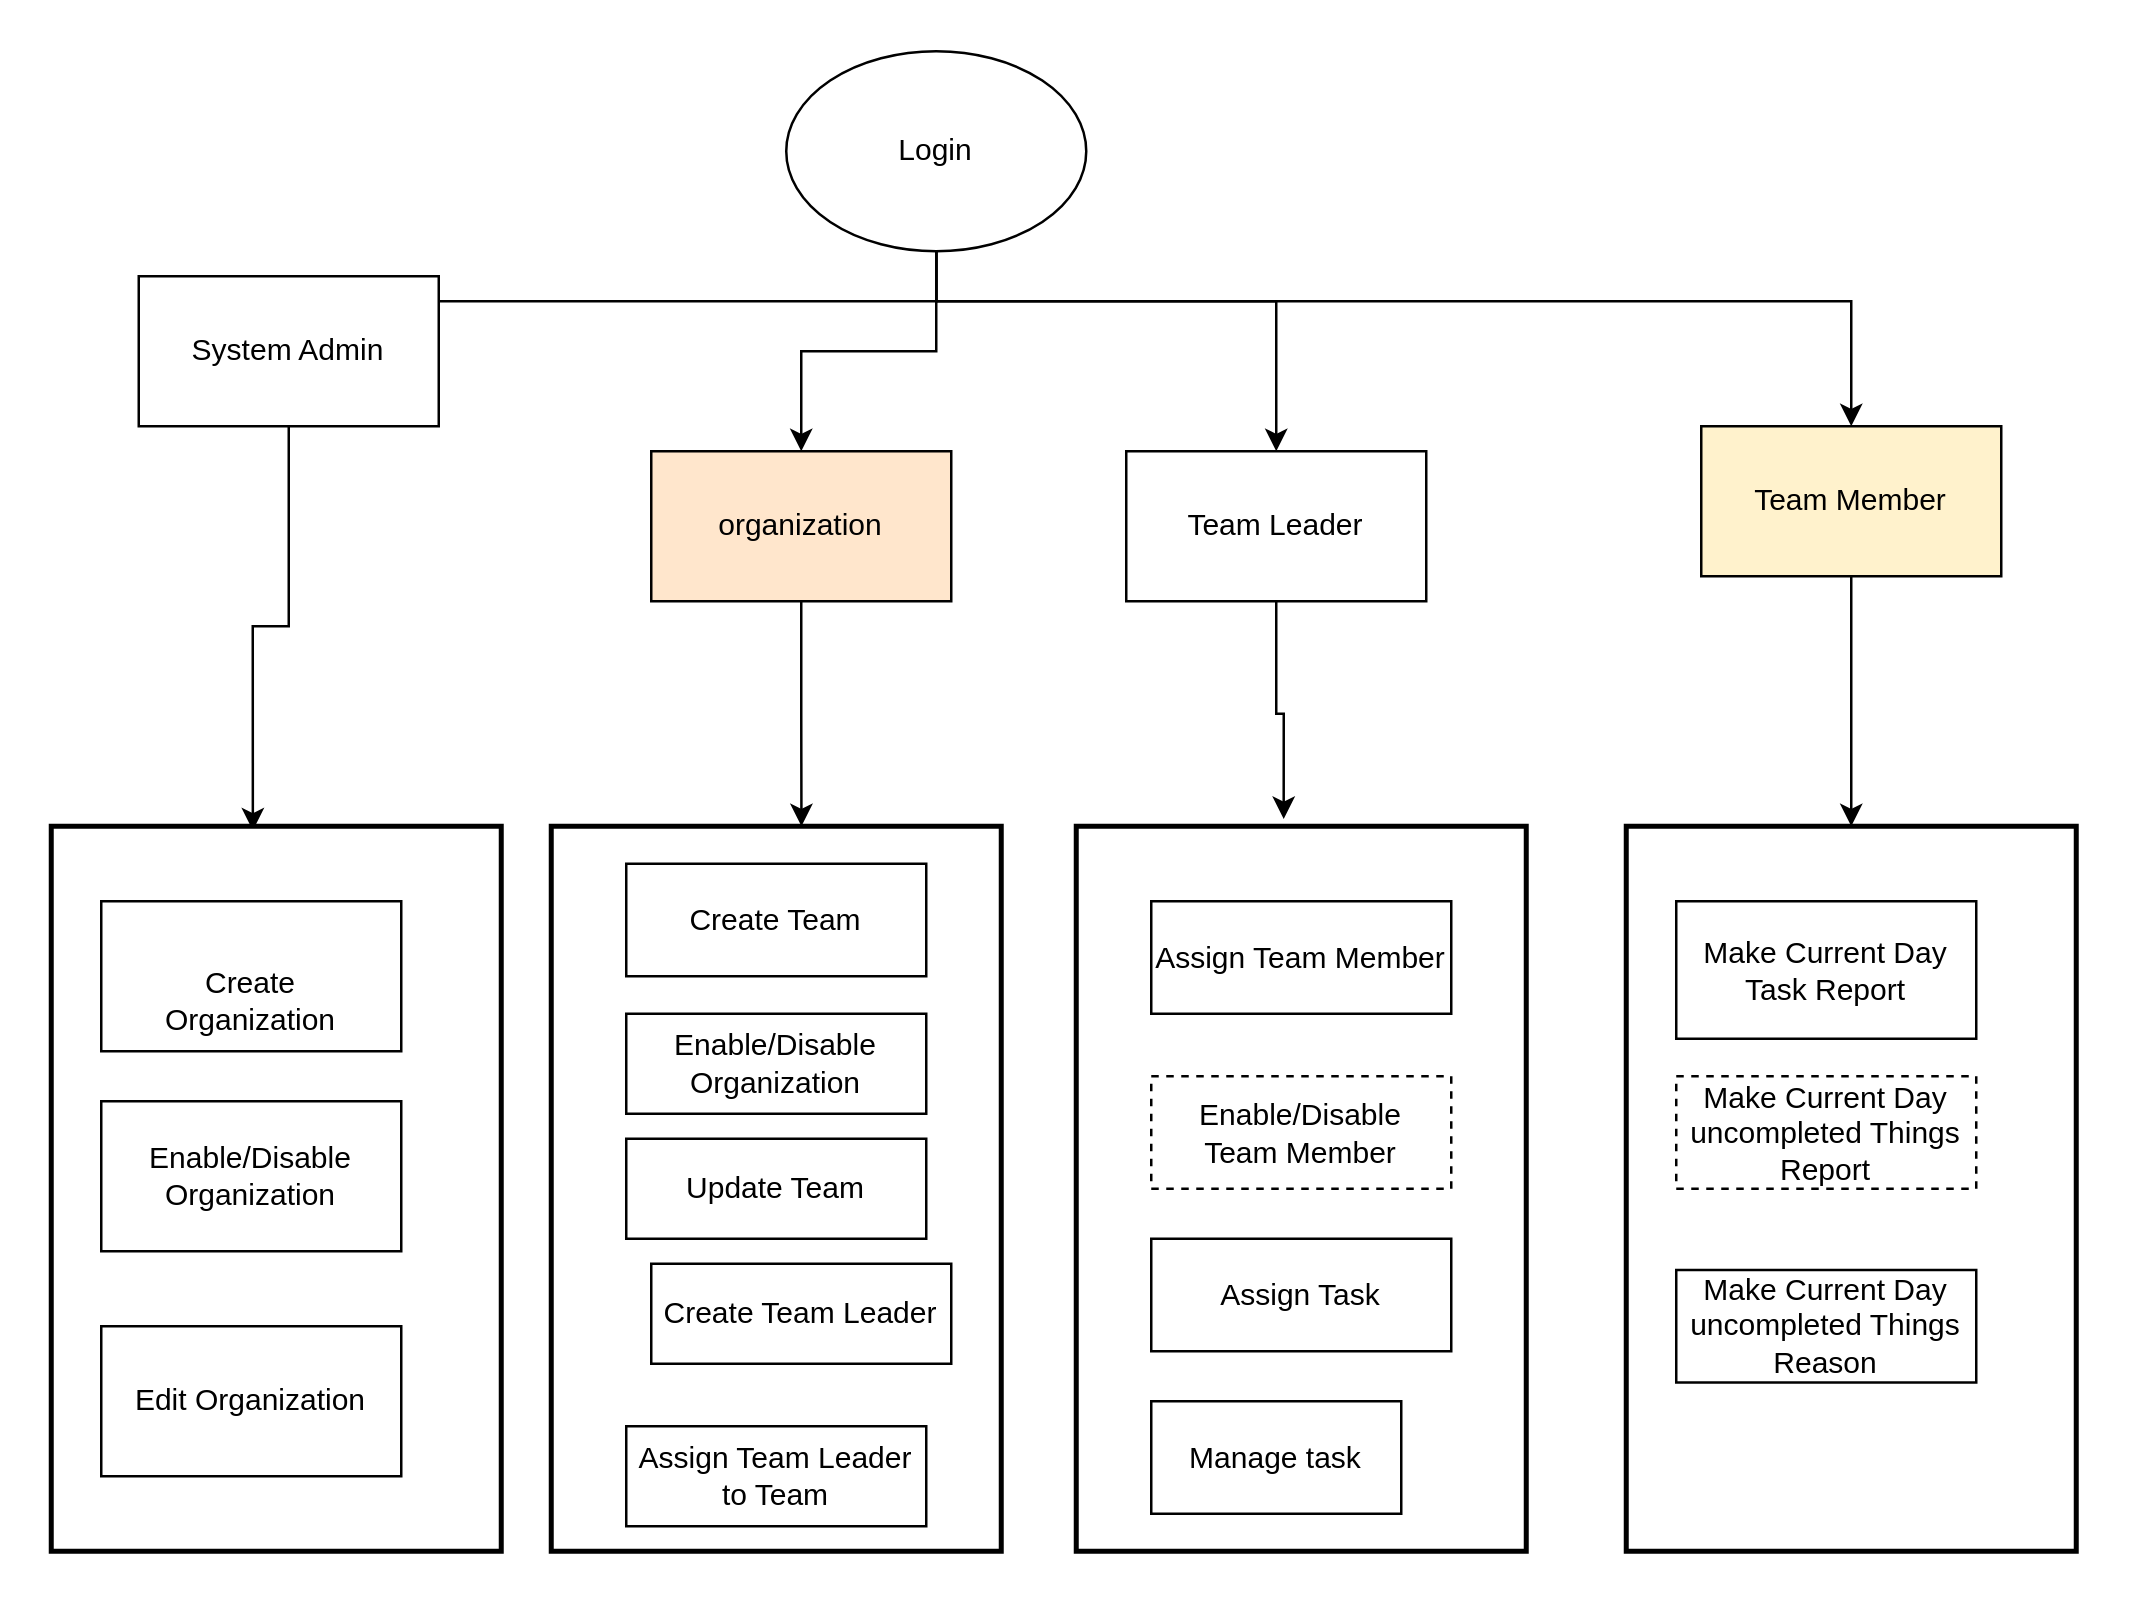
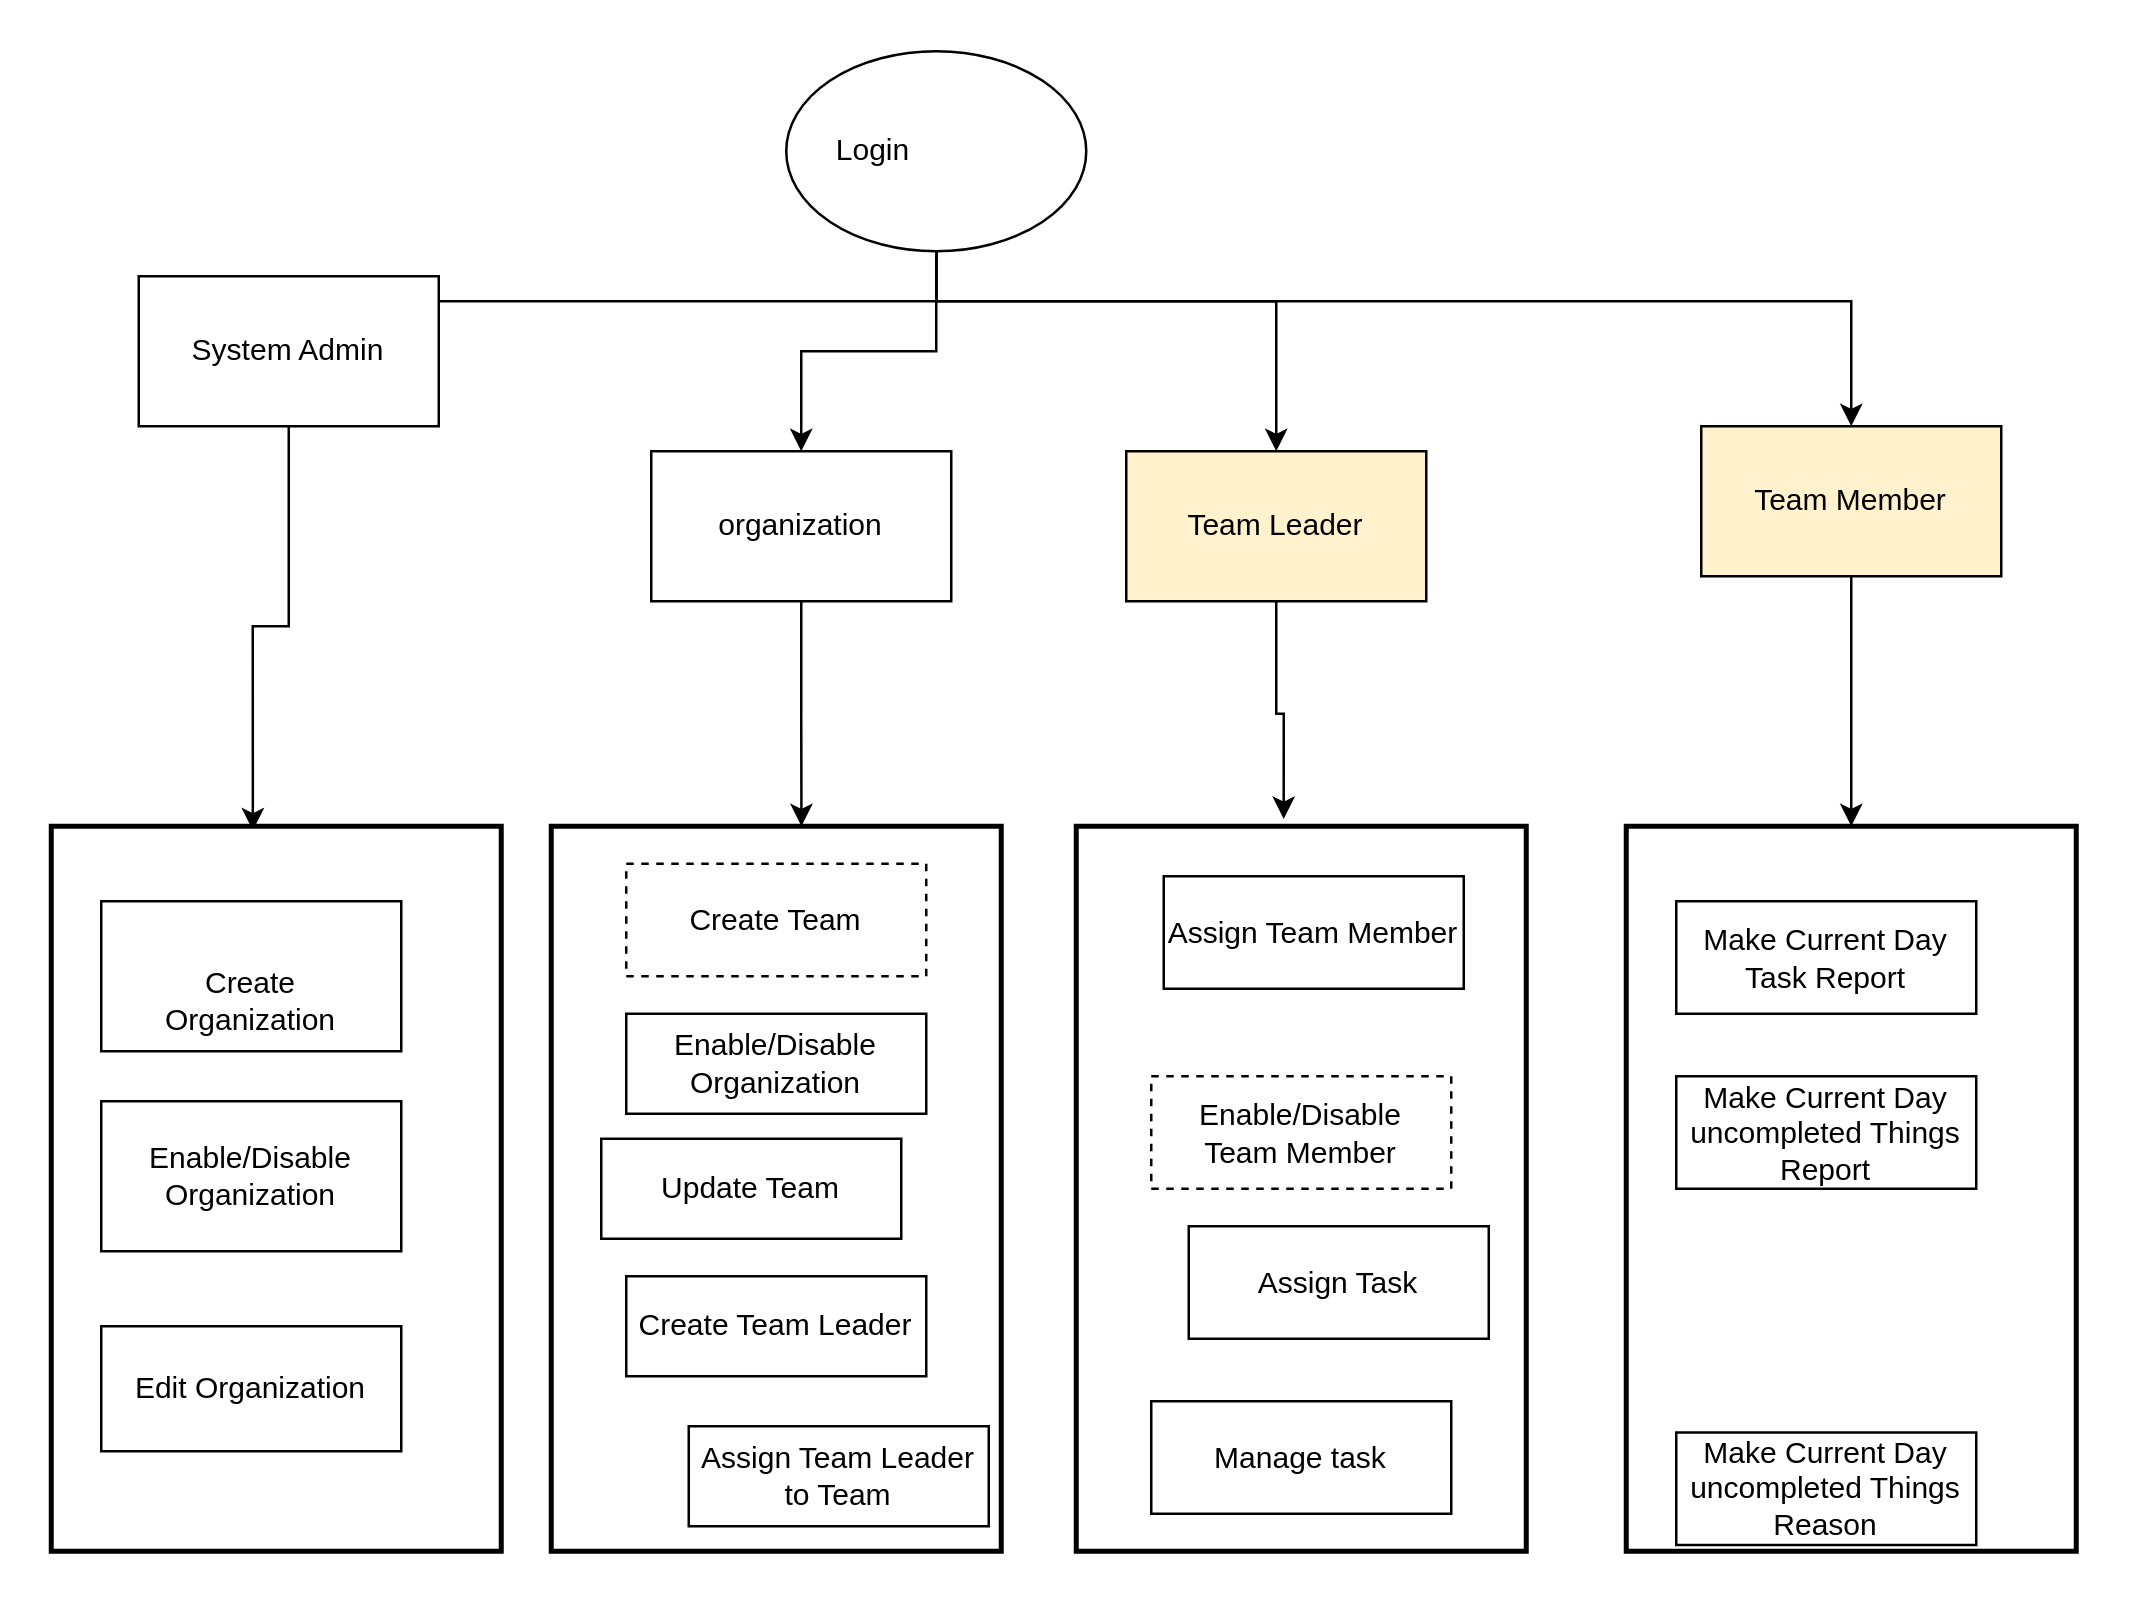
(936, 151) -> (874, 151)
(801, 526) -> (801, 526)
(1276, 526) -> (1276, 526)
(776, 920) -> (776, 920)
(1301, 958) -> (1314, 933)
(1826, 970) -> (1826, 958)
(1826, 1133) -> (1826, 1133)
(776, 1189) -> (751, 1189)
(1301, 1295) -> (1339, 1283)
(801, 1314) -> (776, 1326)
(1826, 1326) -> (1826, 1489)
(251, 1401) -> (251, 1389)
(1276, 1458) -> (1301, 1458)
(776, 1476) -> (839, 1476)
